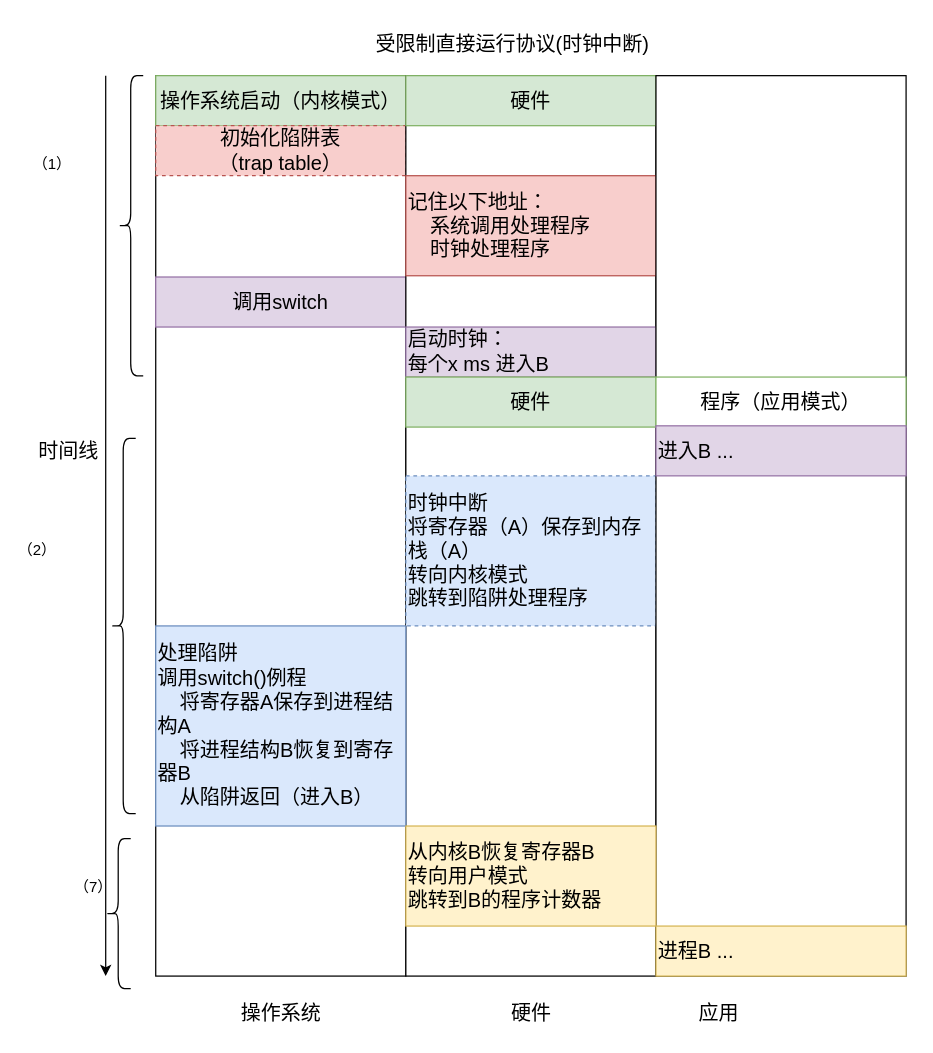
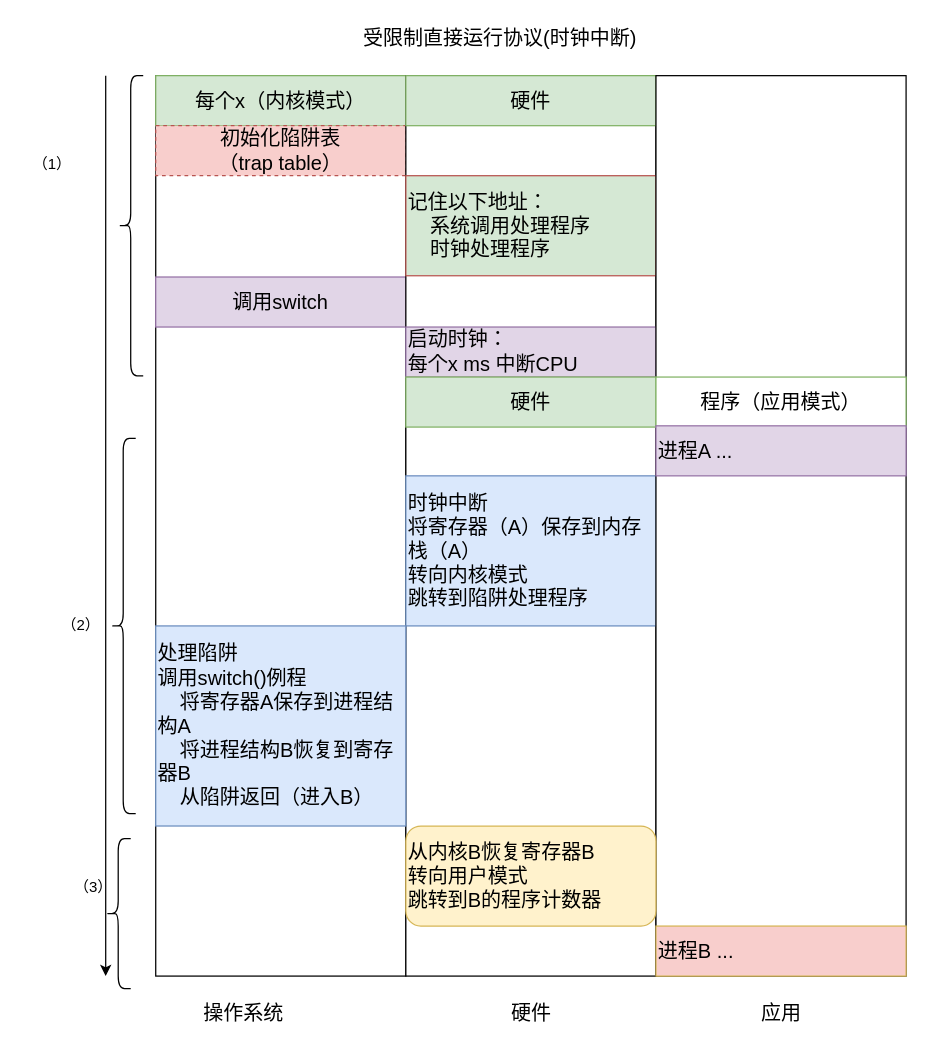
(512, 44) -> (499, 38)
(281, 101) -> (281, 101)
(531, 226) -> (531, 226)
(459, 352) -> (468, 352)
(68, 451) -> none
(686, 451) -> (686, 451)
(36, 551) -> (80, 626)
(531, 551) -> (531, 551)
(531, 876) -> (531, 876)
(94, 887) -> (94, 887)
(781, 951) -> (781, 951)
(281, 1013) -> (243, 1013)
(718, 1013) -> (781, 1013)
